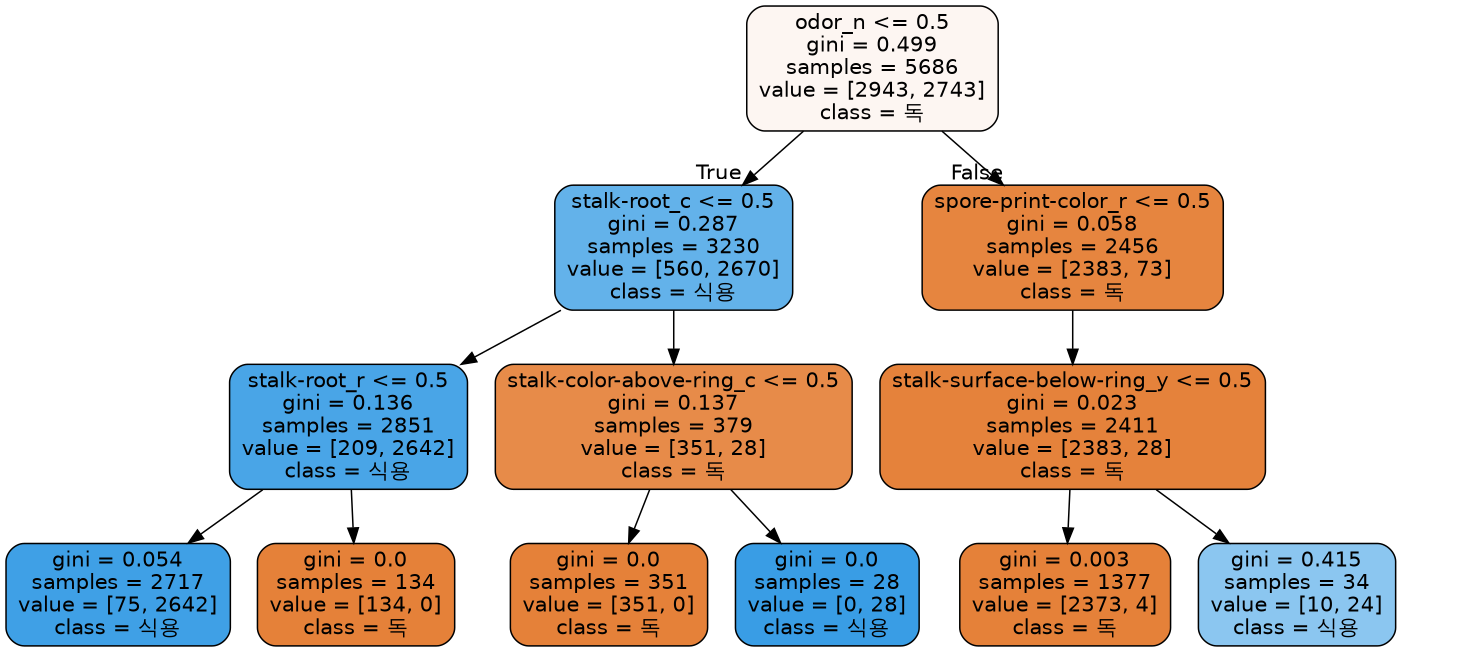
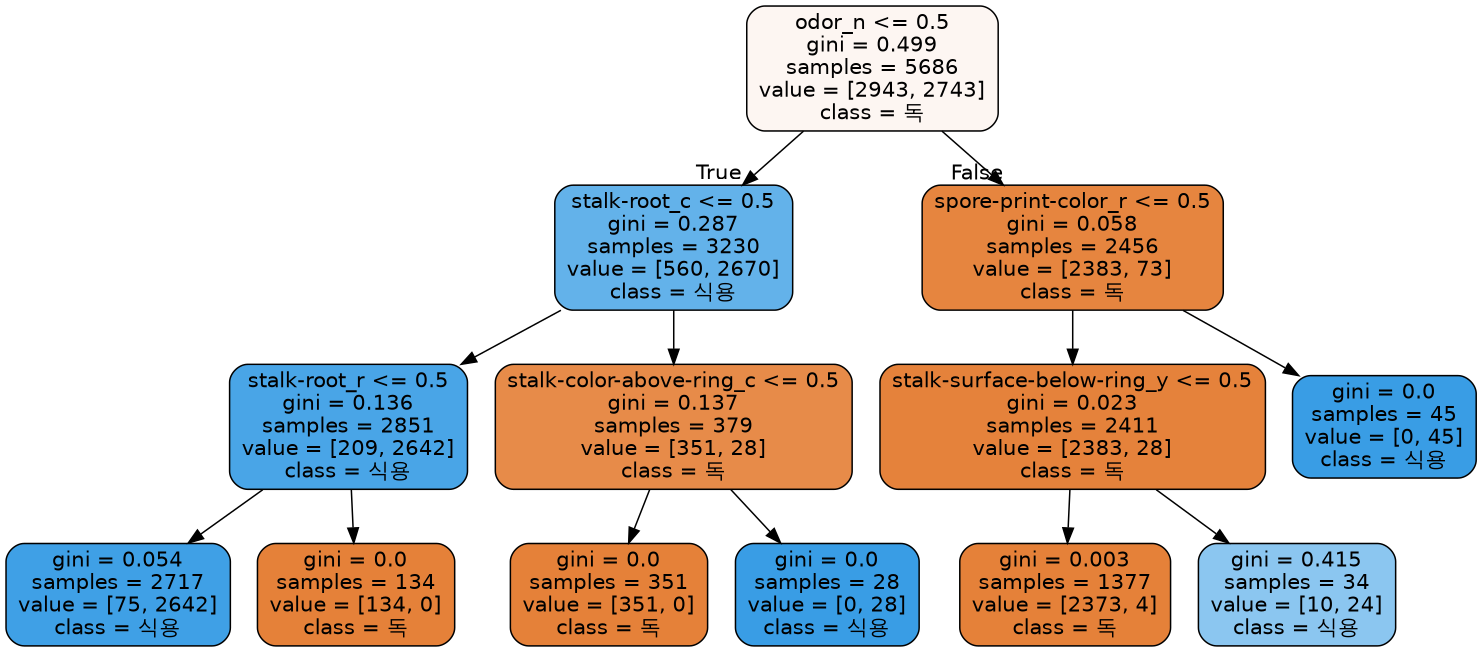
none -> (1384, 427)
